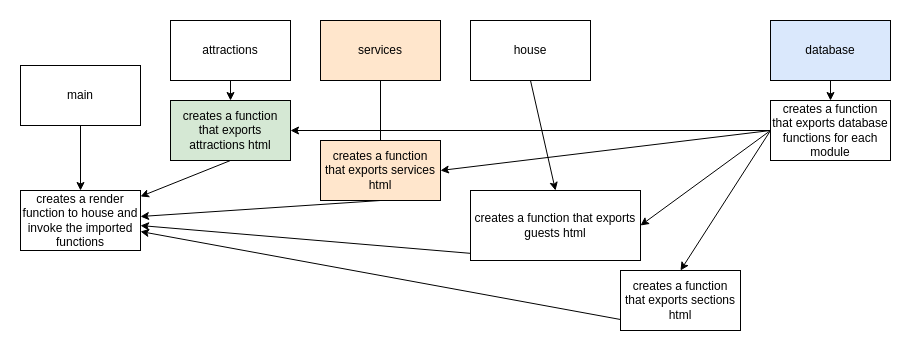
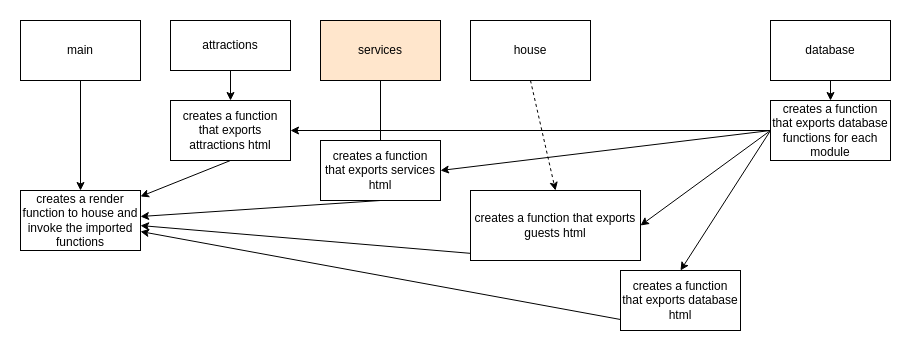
(231, 51) -> (231, 46)
(831, 51) -> (831, 51)
(81, 96) -> (81, 51)
(231, 131) -> (231, 131)
(542, 132) -> (542, 132)
(381, 171) -> (381, 171)
(681, 301) -> (681, 301)
